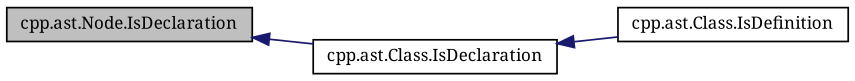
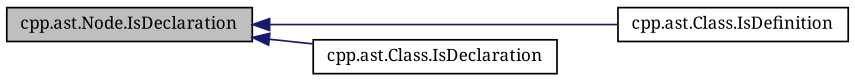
(596, 39) -> (444, 25)
